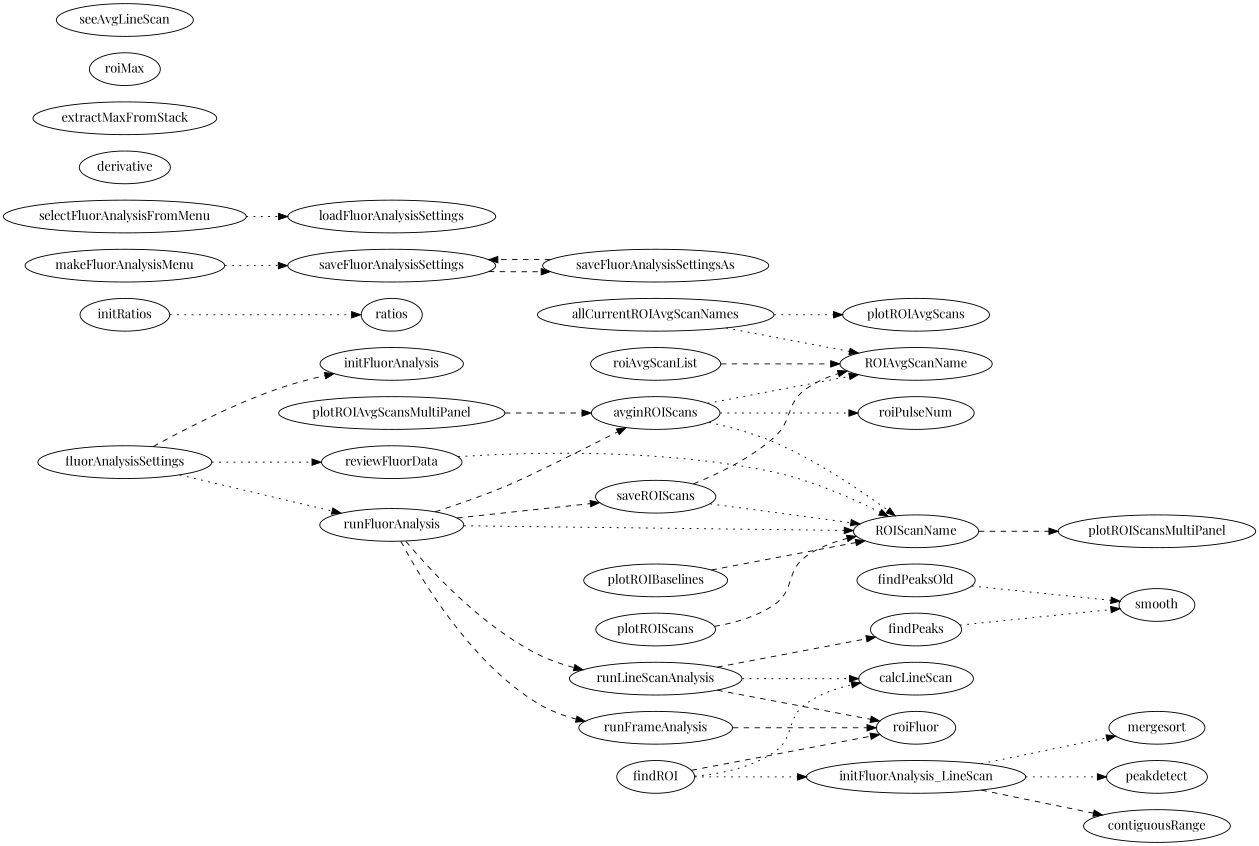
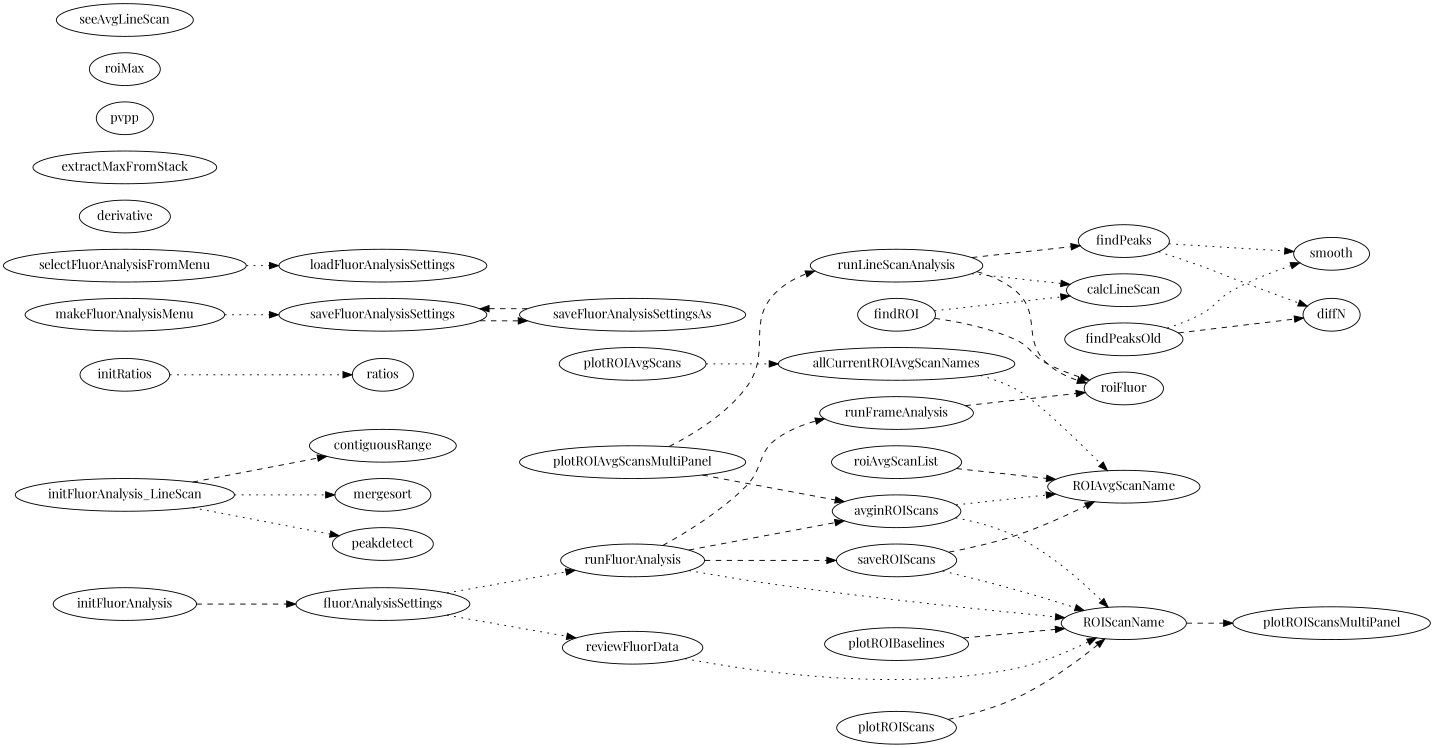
none -> (125, 118)
(804, 315) -> (738, 364)
none -> (1332, 315)
(237, 405) -> (242, 604)
(916, 413) -> none
(481, 616) -> (755, 370)
(746, 777) -> none
